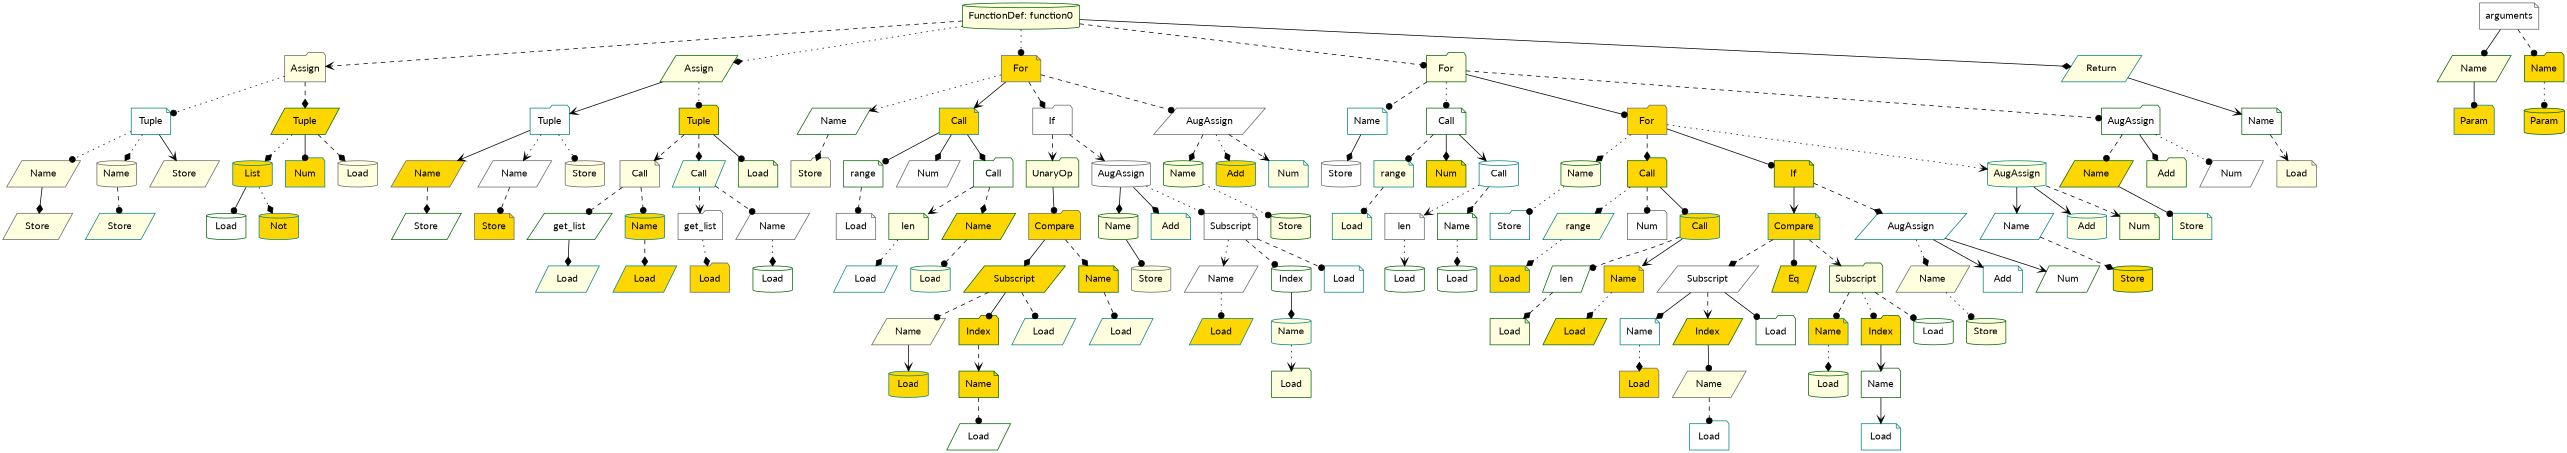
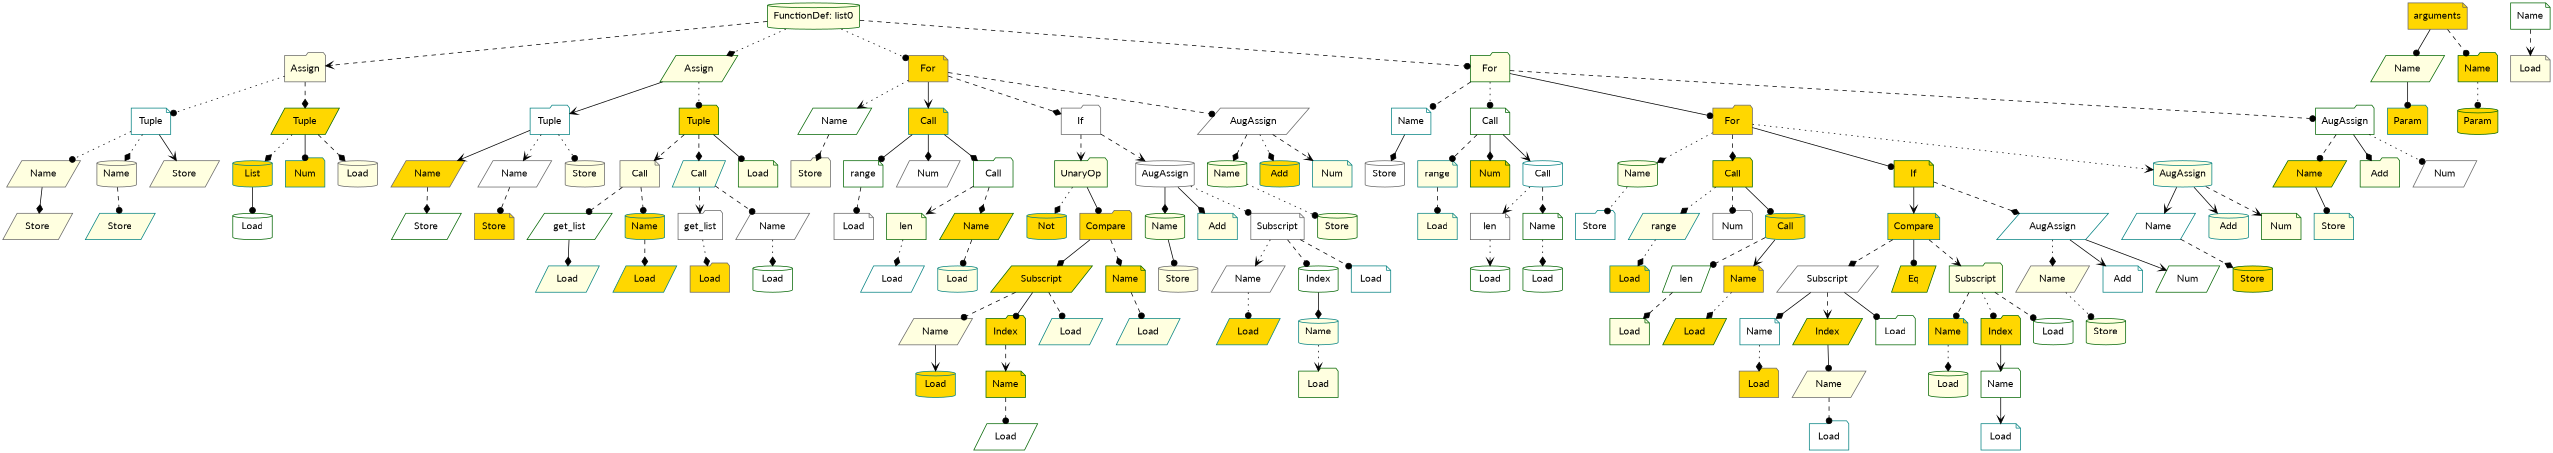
(1021, 16) -> (814, 16)
(2509, 16) -> (2438, 16)
(2102, 69) -> none
(264, 196) -> (1066, 197)
